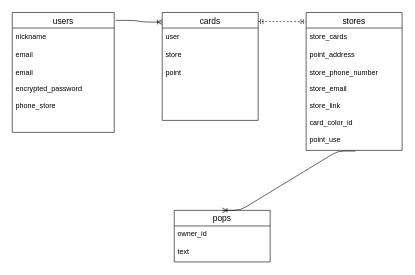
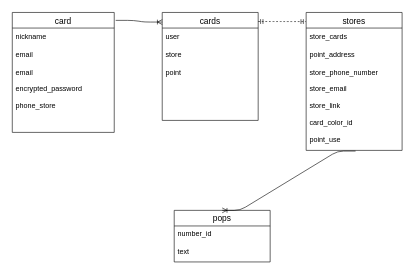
(63, 21) -> (63, 21)
(193, 234) -> (195, 234)
